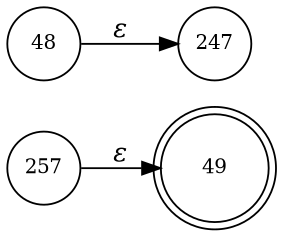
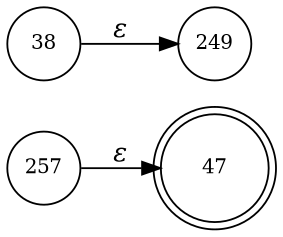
(44, 44) -> (44, 44)
(215, 44) -> (215, 44)
(215, 168) -> (215, 168)
